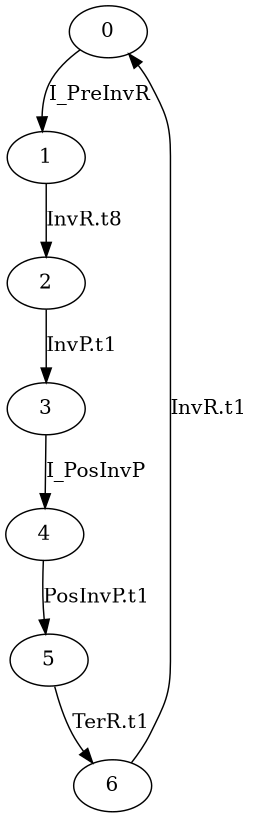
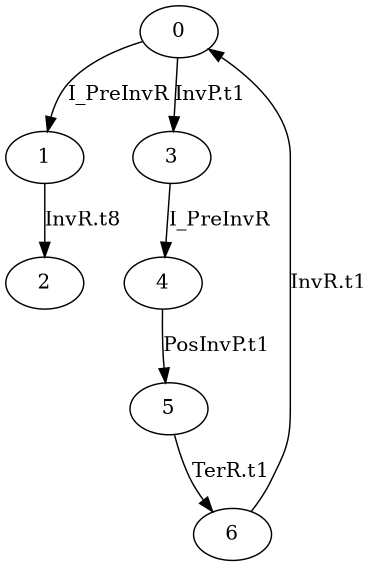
(46, 339) -> (176, 87)
(97, 472) -> (220, 220)
